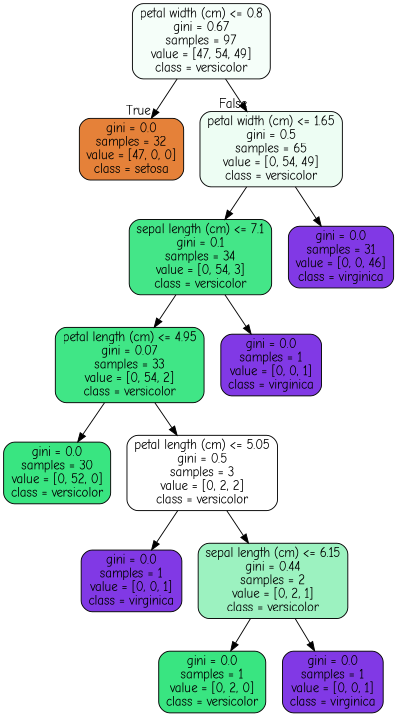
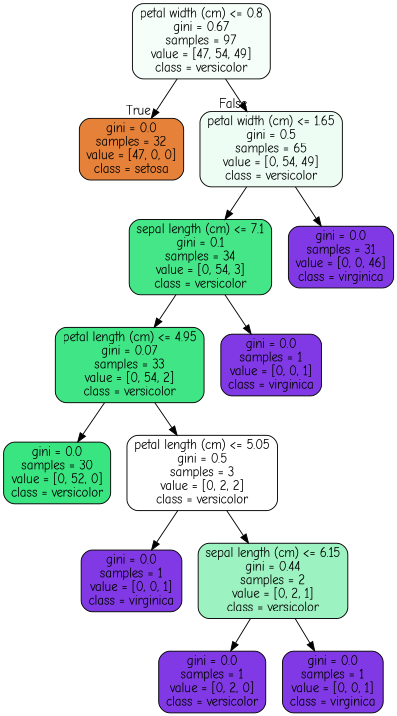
(212, 682) -> (212, 682)
